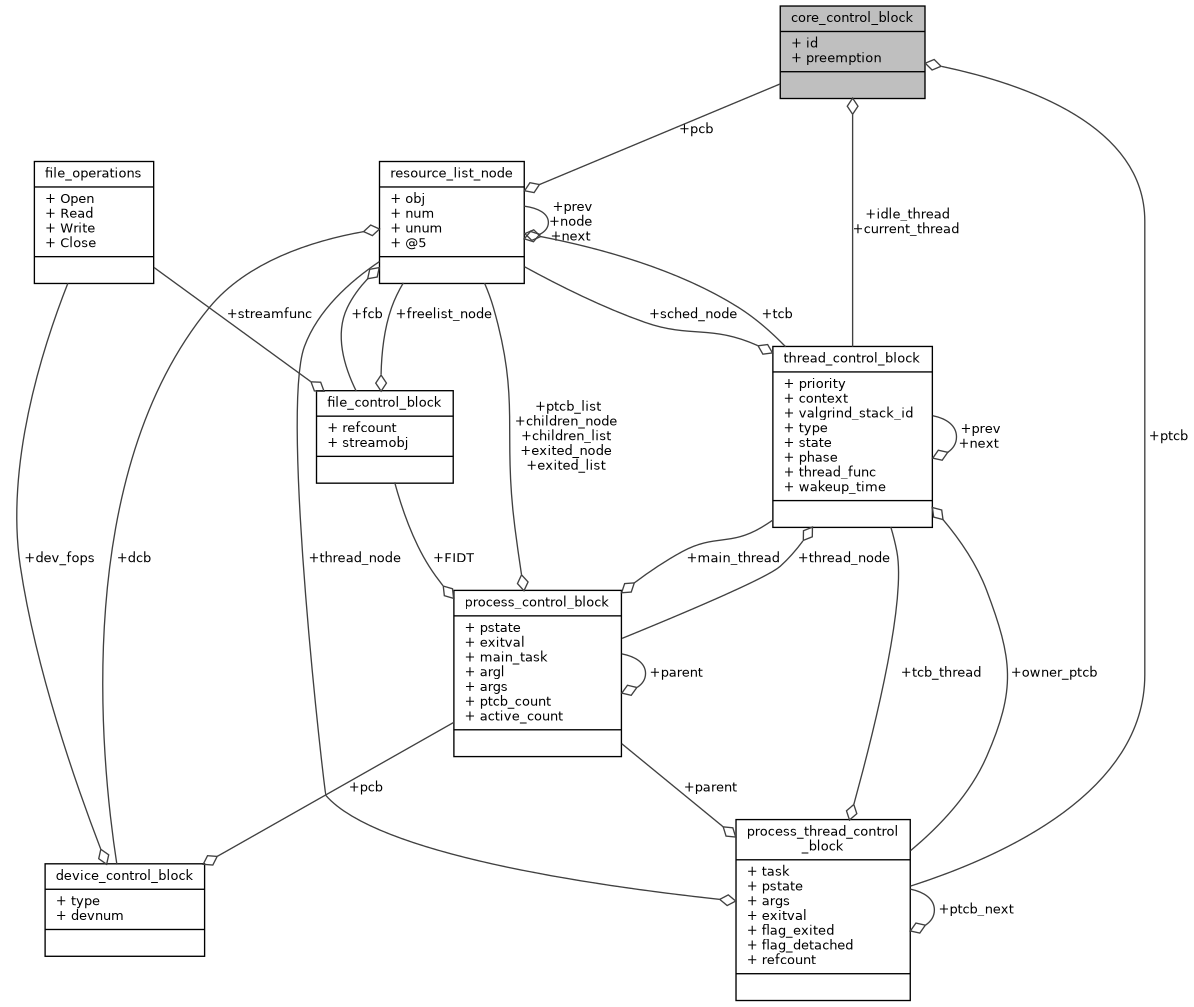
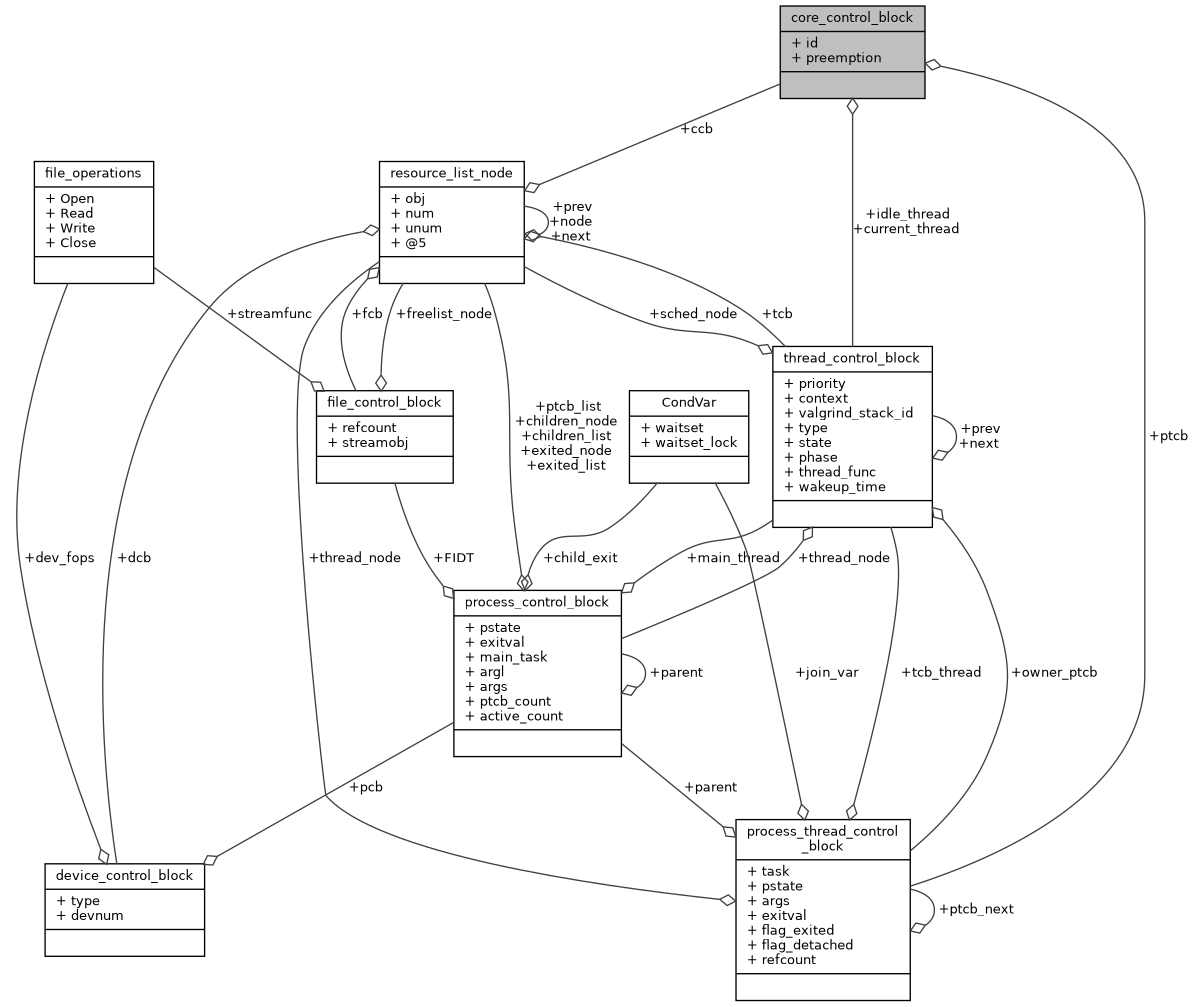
(694, 130) -> (694, 130)
none -> (689, 437)
